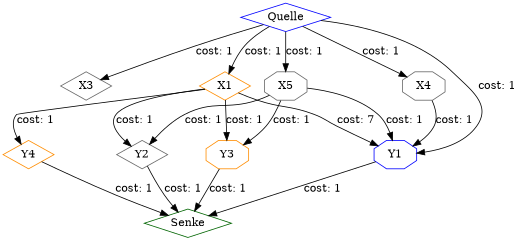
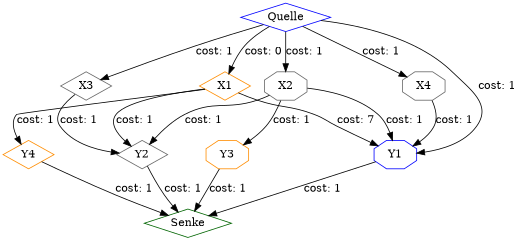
(264, 52) -> (264, 52)
(286, 86) -> (286, 86)
(226, 116) -> none
none -> (67, 134)
